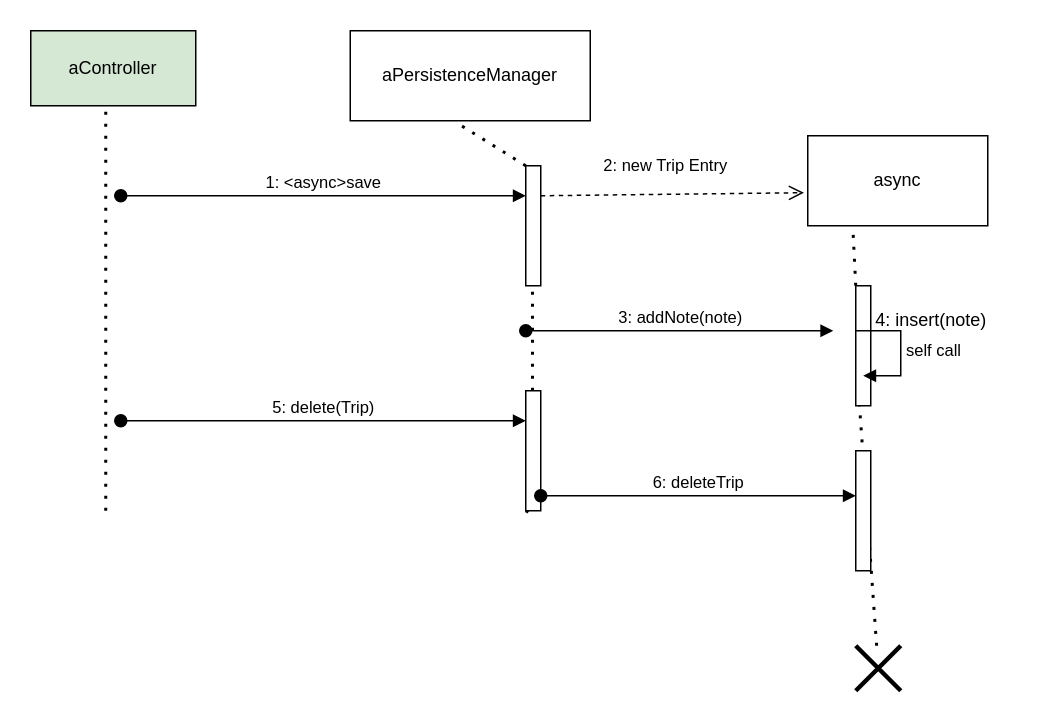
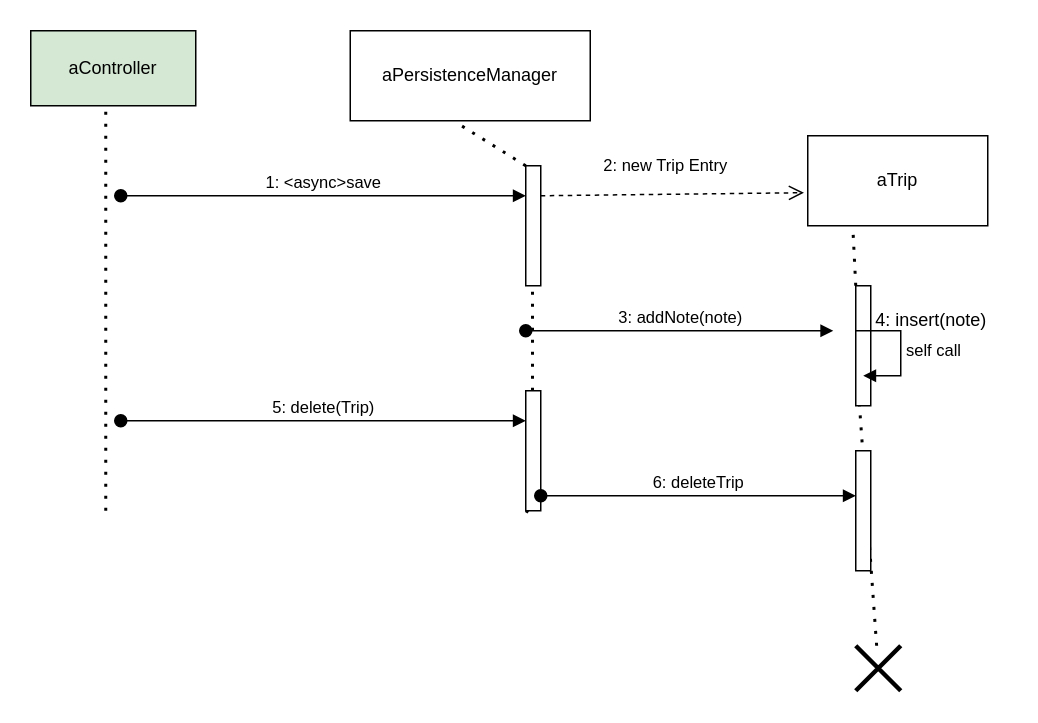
(898, 181) -> (898, 181)
